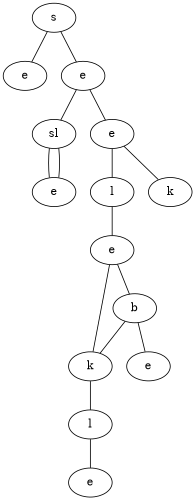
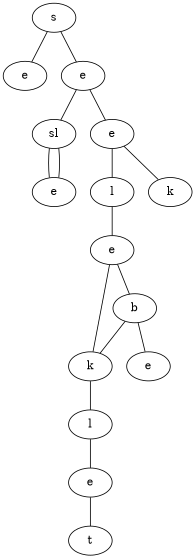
none -> (90, 541)
